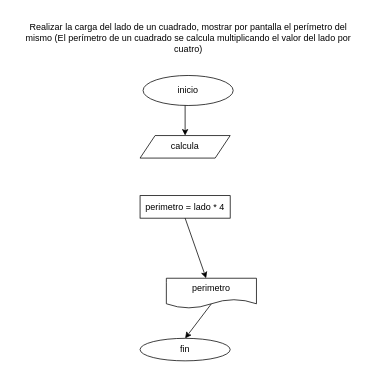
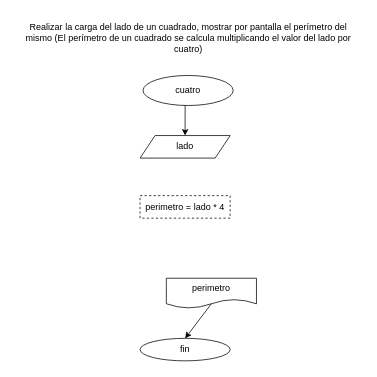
(188, 90) -> (188, 90)
(185, 147) -> (185, 147)
(185, 207) -> (185, 207)
(195, 246) -> none
